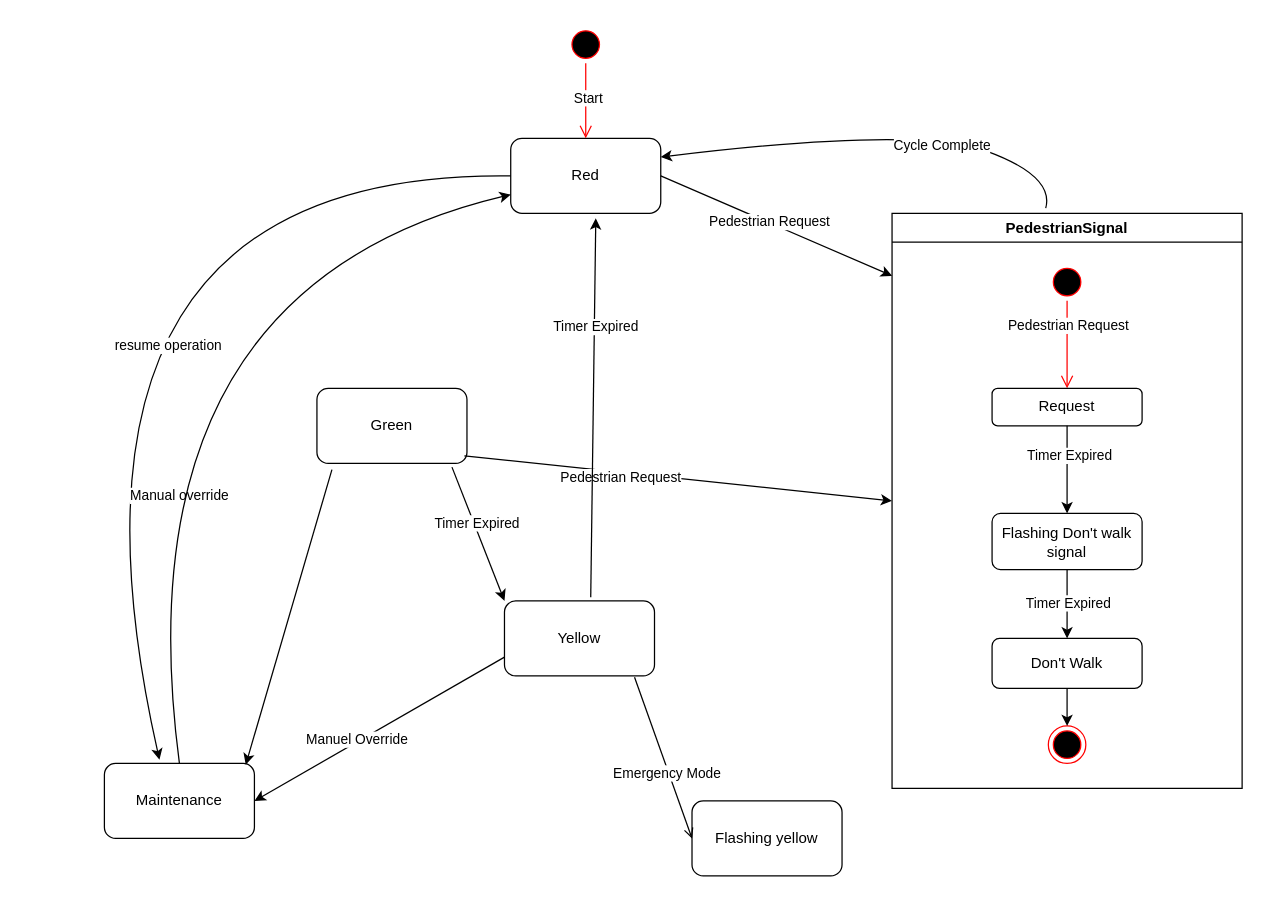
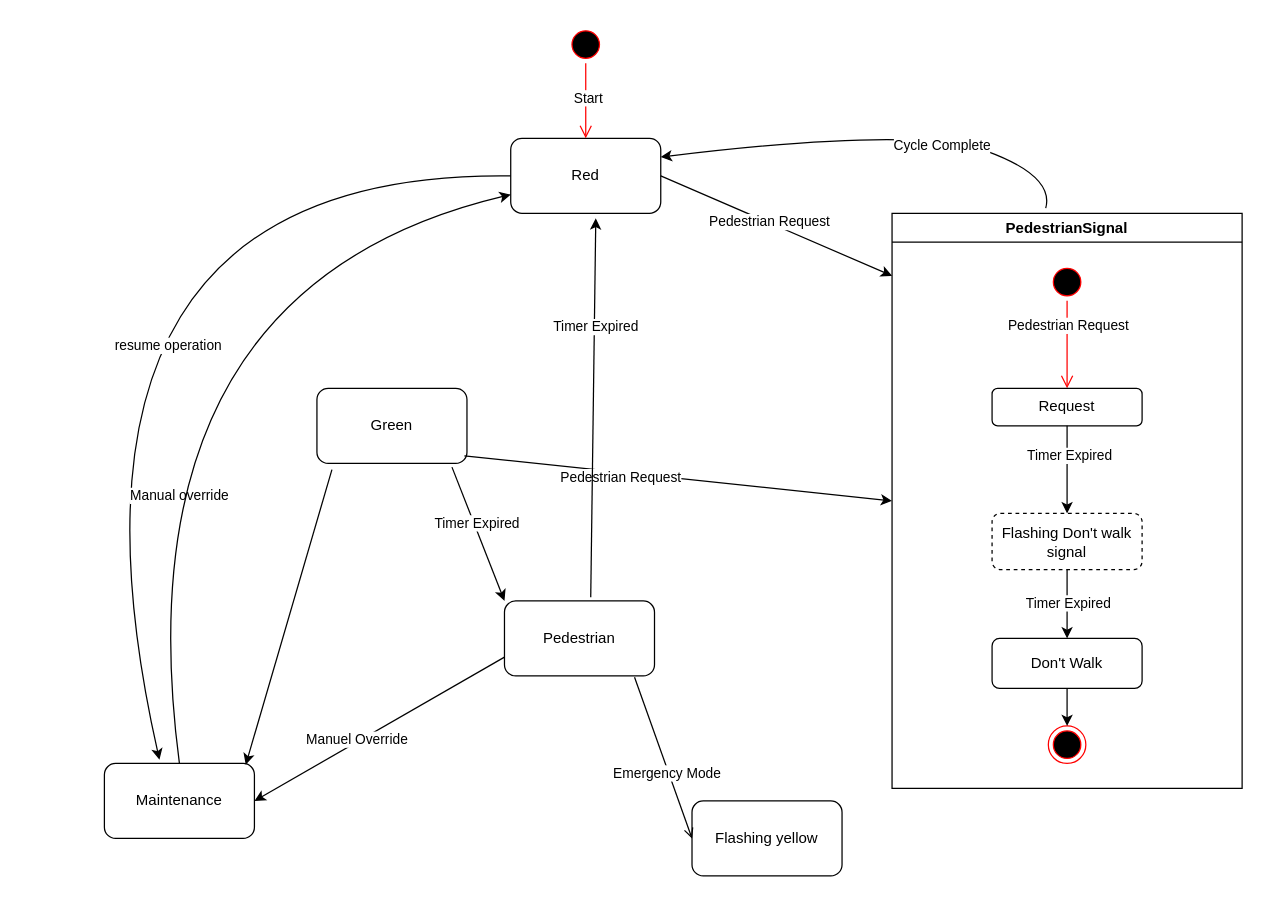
(1067, 541) -> (1067, 541)
(579, 638) -> (579, 638)
